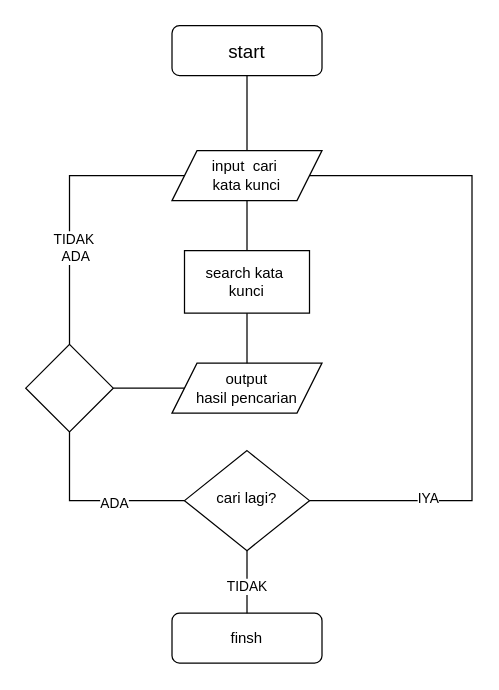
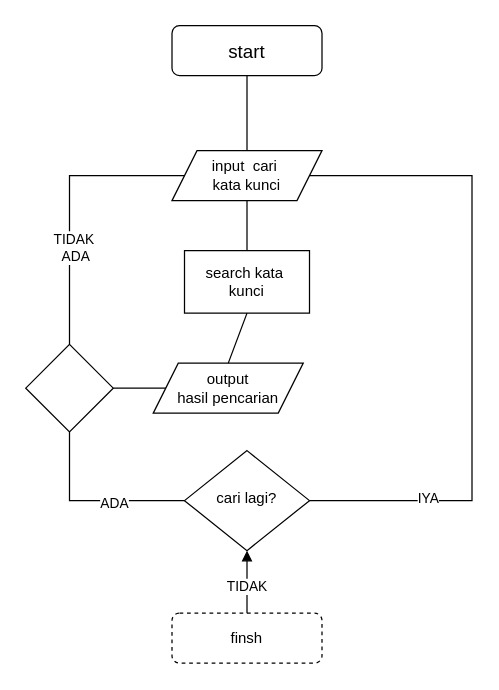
(247, 388) -> (228, 388)
(247, 558) -> (247, 562)
(247, 638) -> (247, 638)
